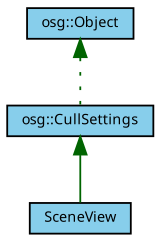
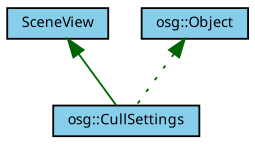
(80, 179) -> (97, 80)
